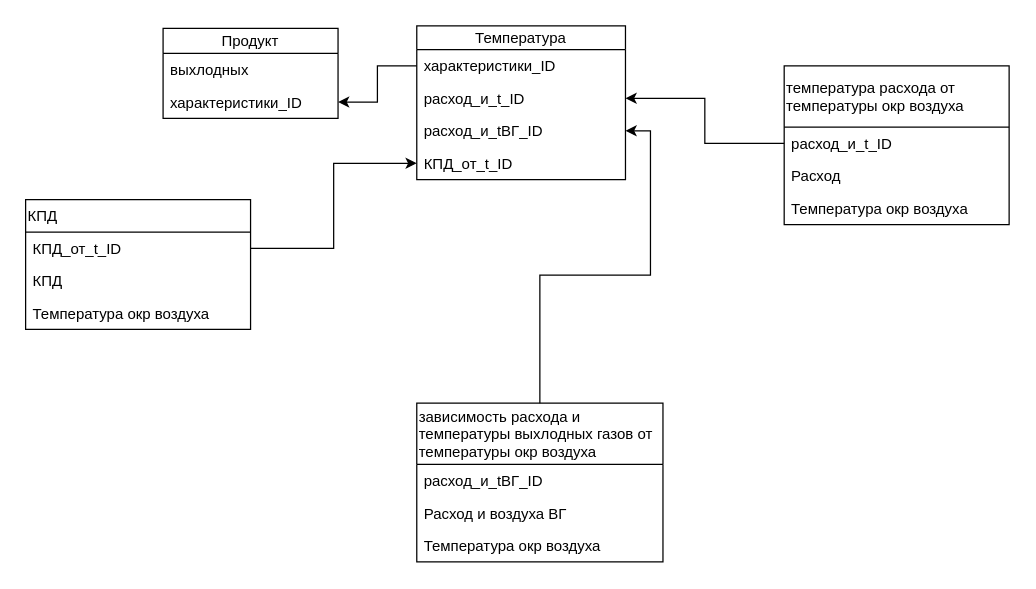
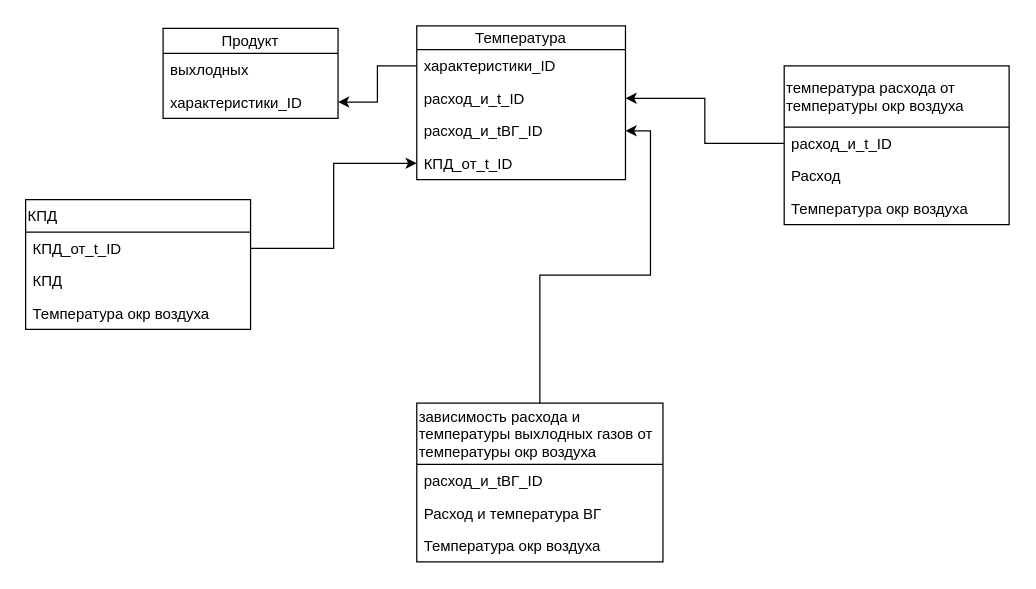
(498, 514) -> (515, 514)
